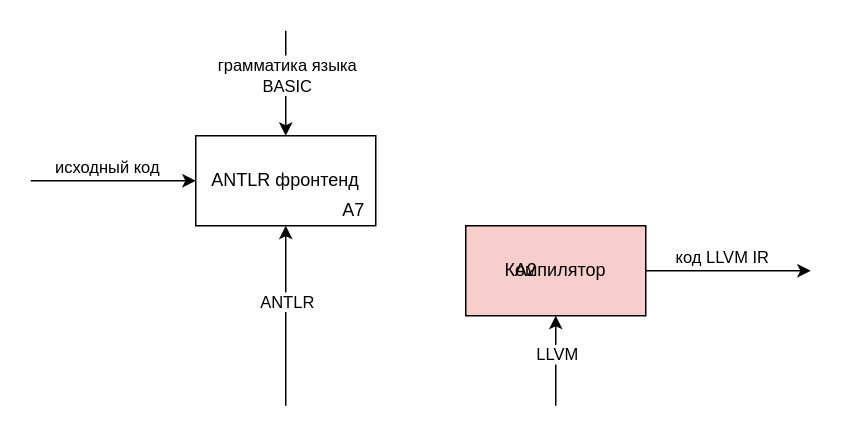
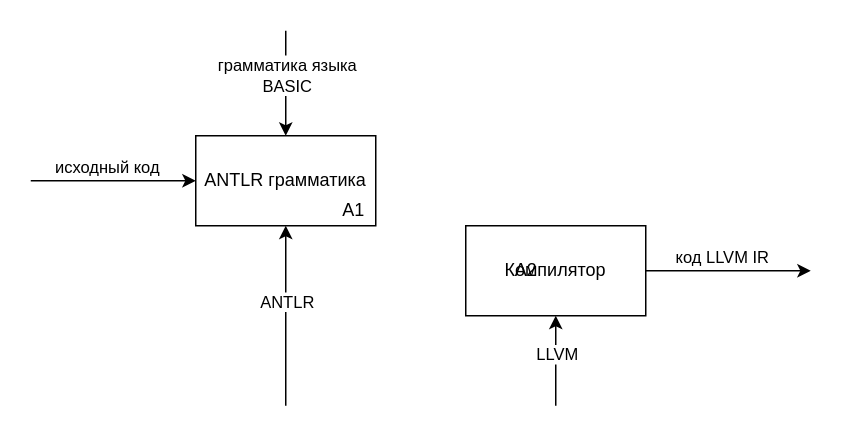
(286, 181) -> (286, 181)
(354, 211) -> (354, 211)
(556, 271) -> (556, 271)
